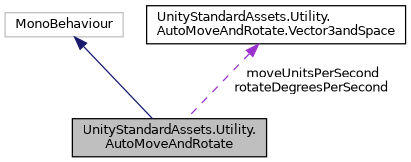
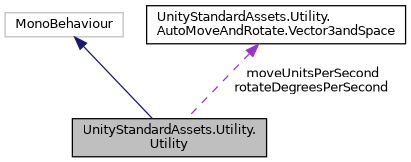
(169, 138) -> (169, 138)
